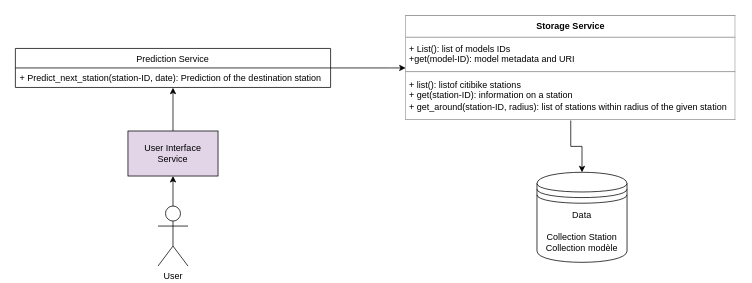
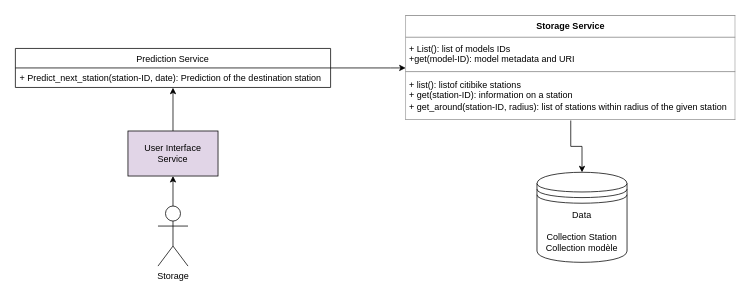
(173, 277) -> (173, 277)
